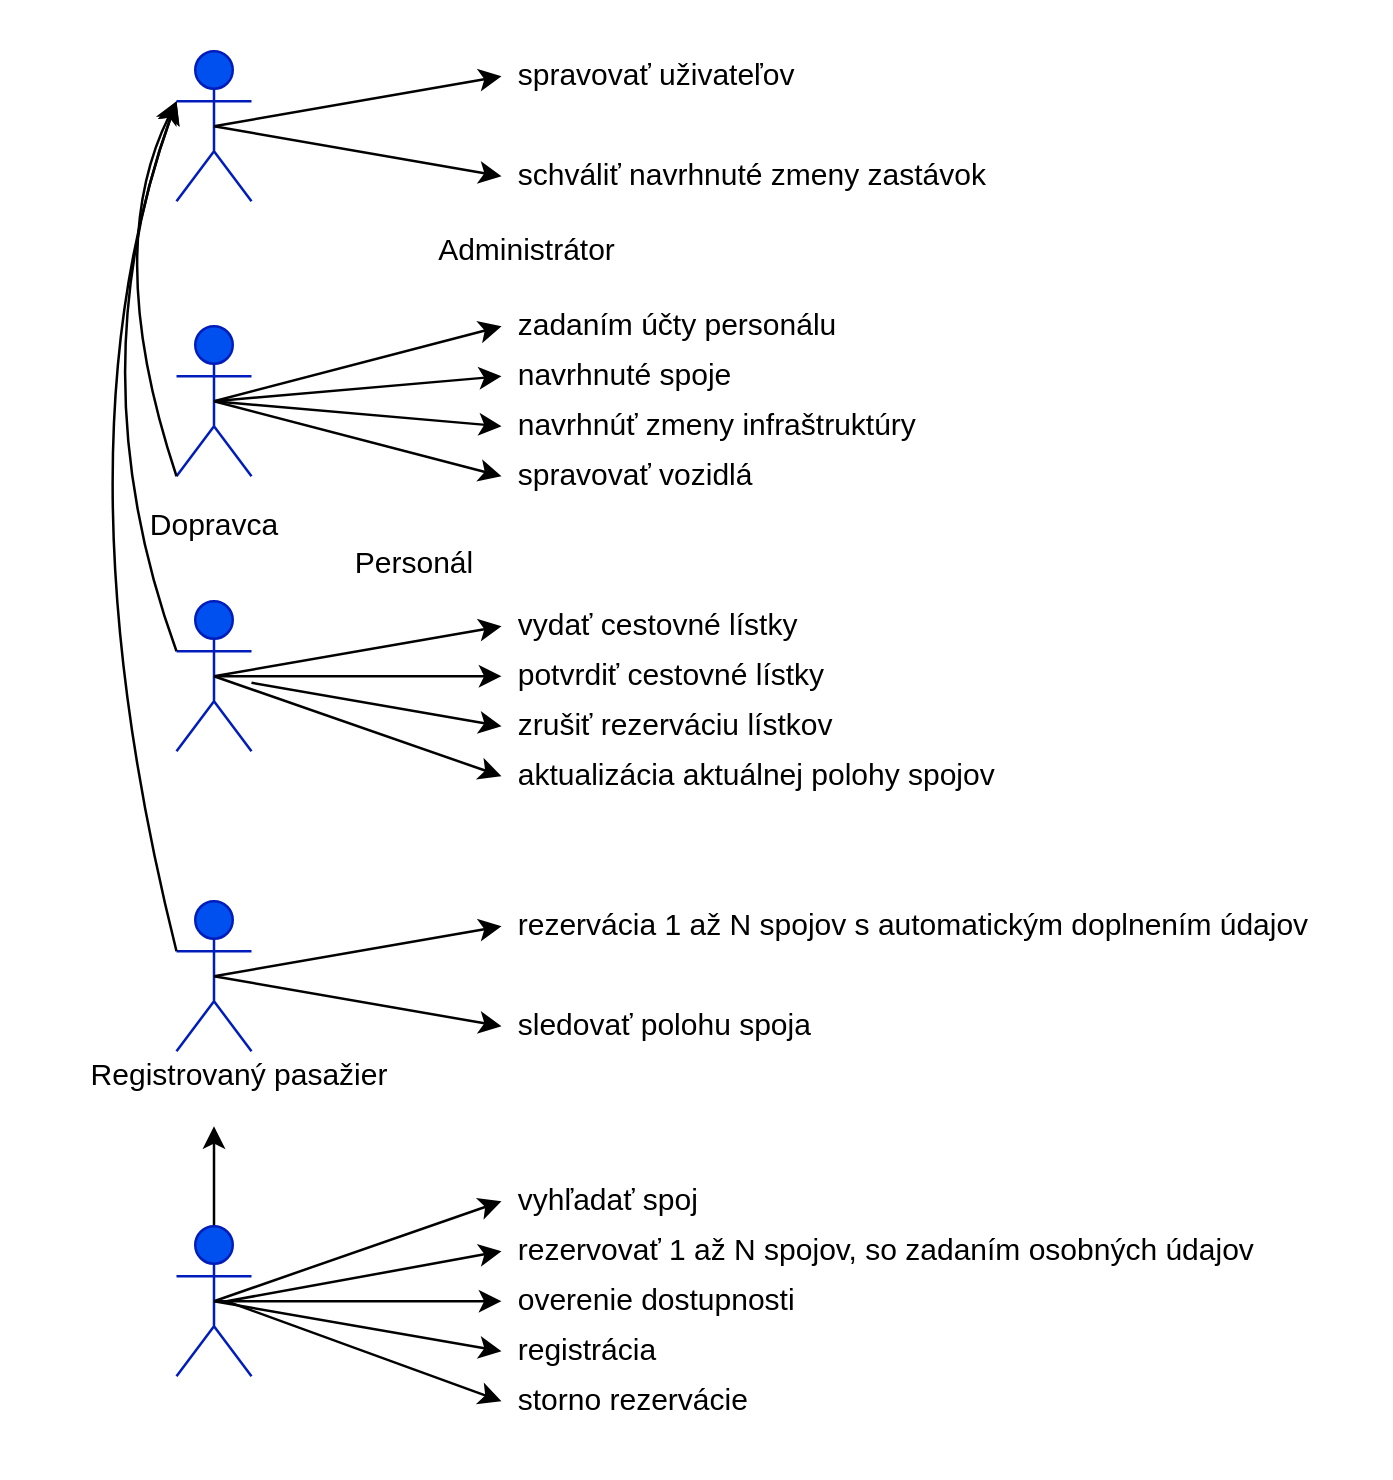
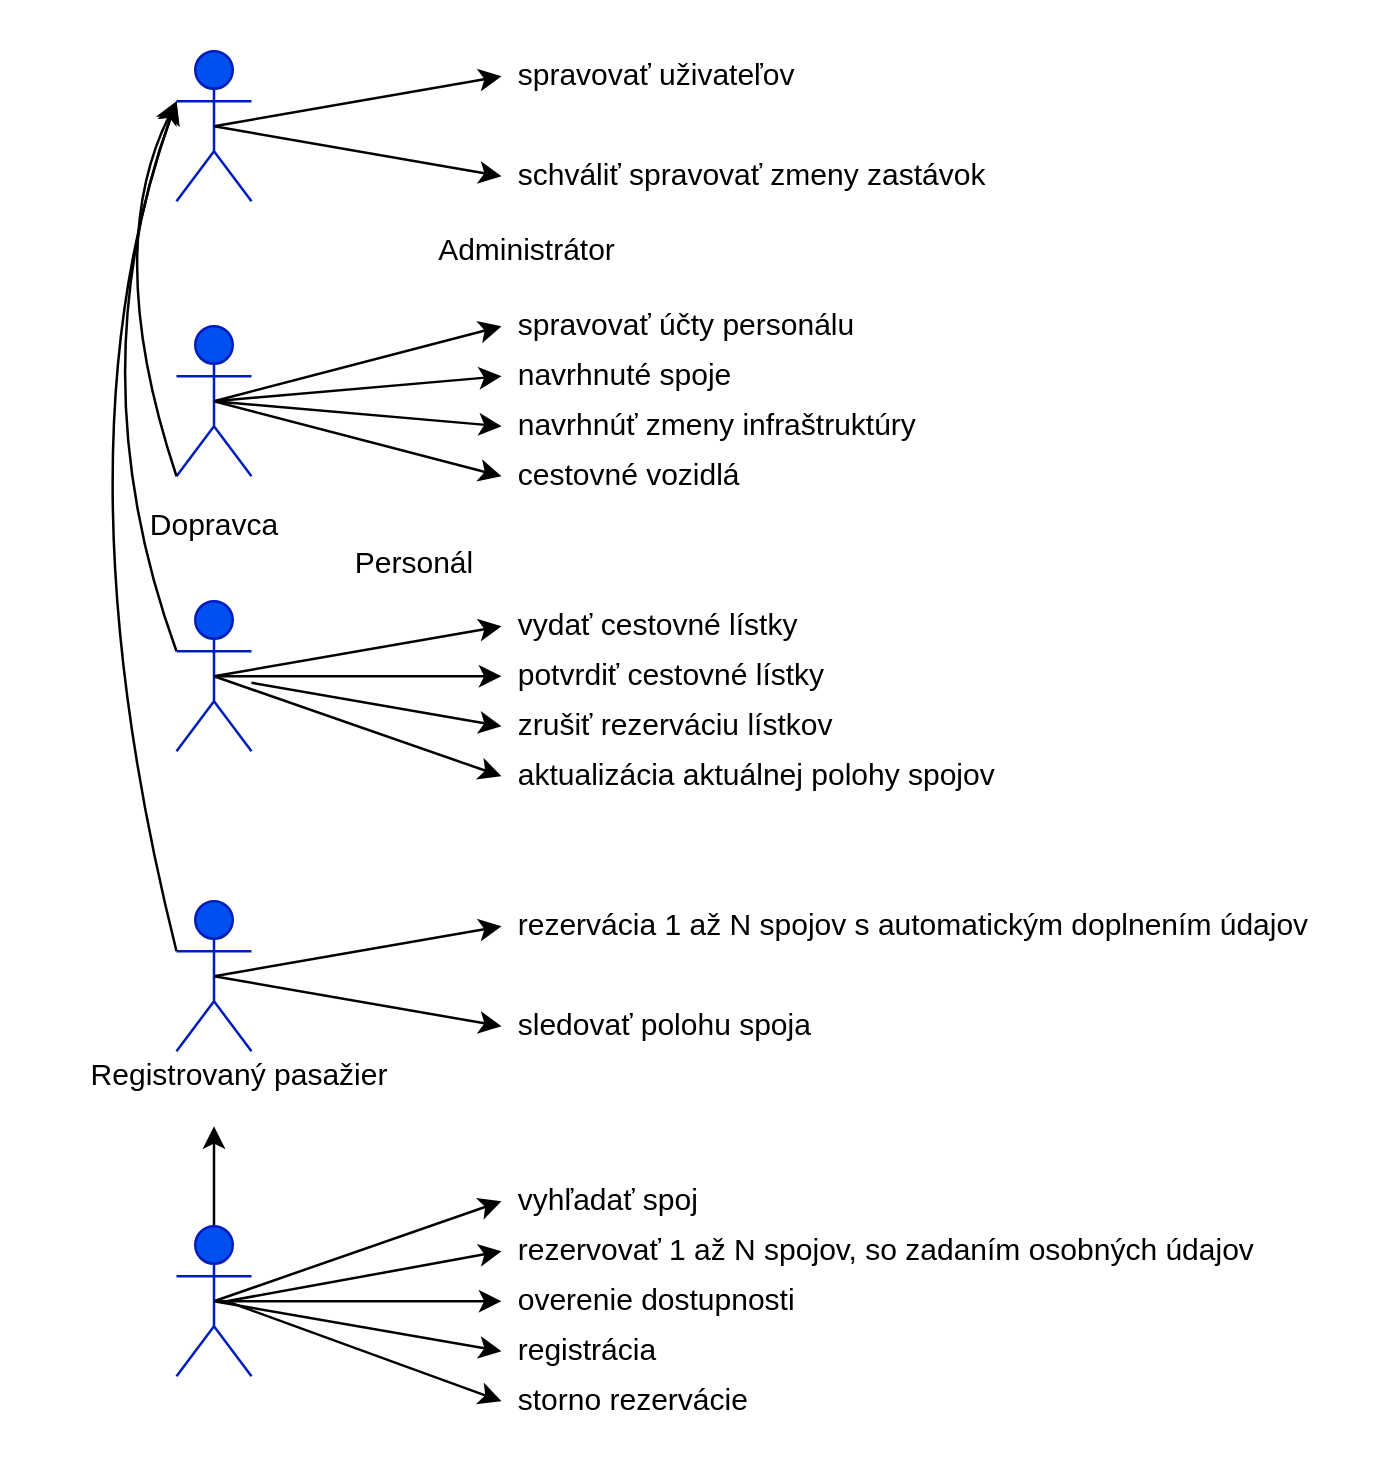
(776, 176) -> (776, 176)
(692, 326) -> (709, 326)
(650, 476) -> (641, 476)
